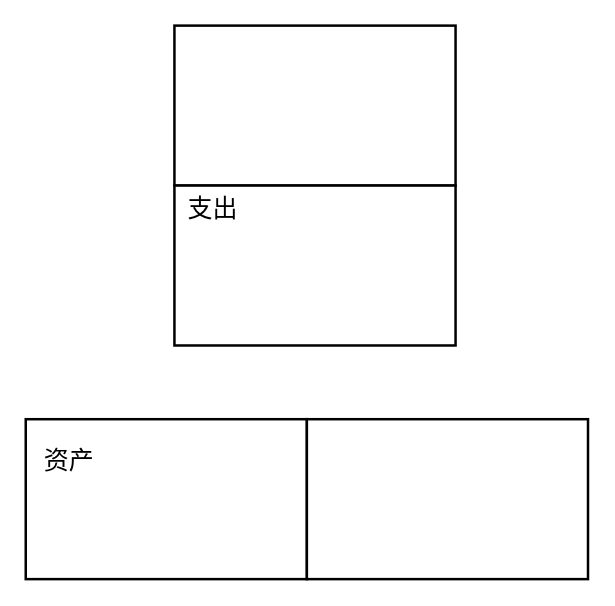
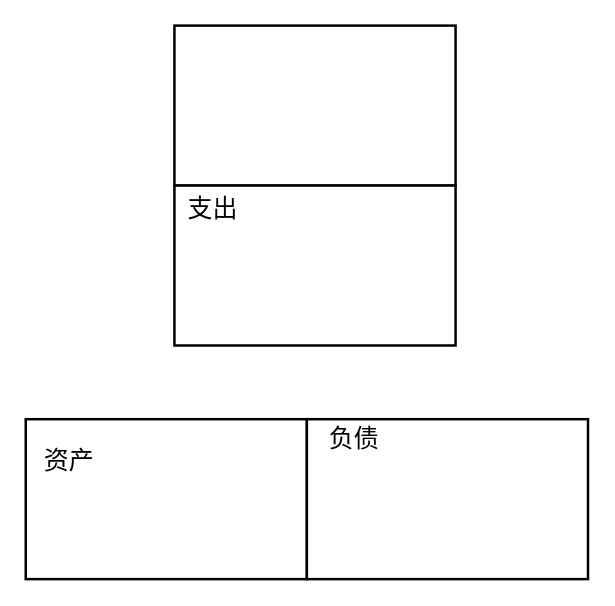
none -> (354, 438)
